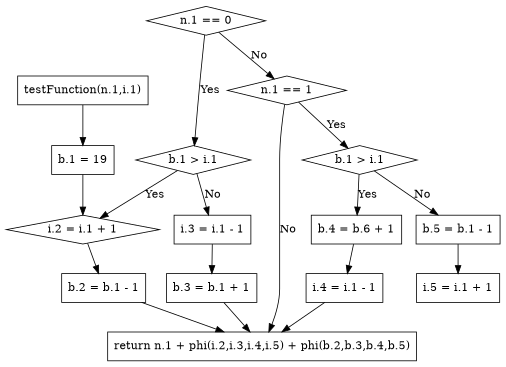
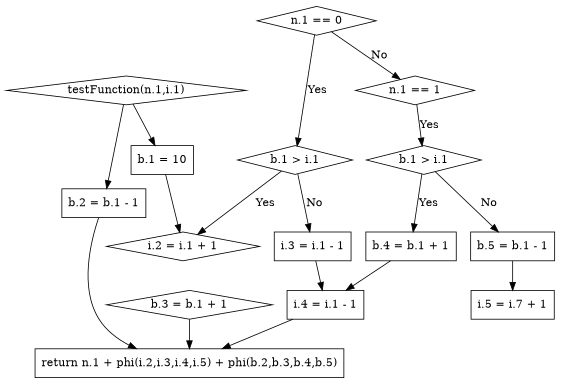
(83, 90) -> (126, 90)
(83, 160) -> (162, 160)
(280, 215) -> none
(356, 230) -> (411, 246)
(92, 255) -> (116, 143)
(212, 255) -> (318, 272)
(212, 288) -> (189, 305)
(458, 288) -> (513, 305)
